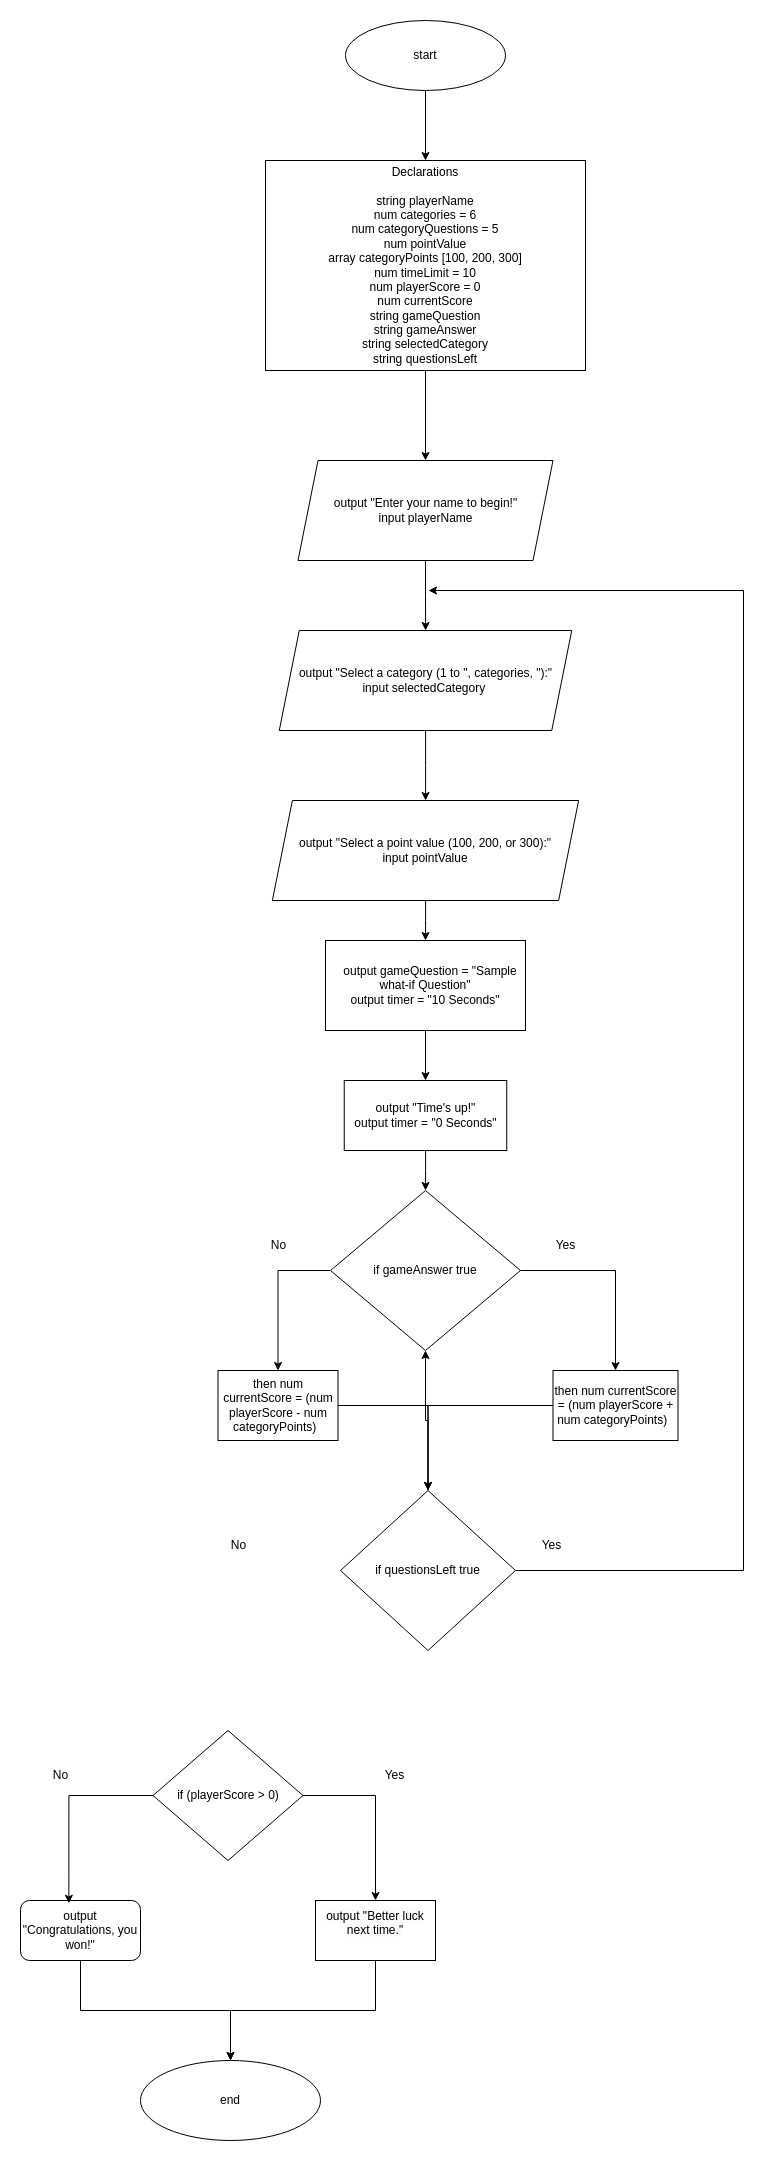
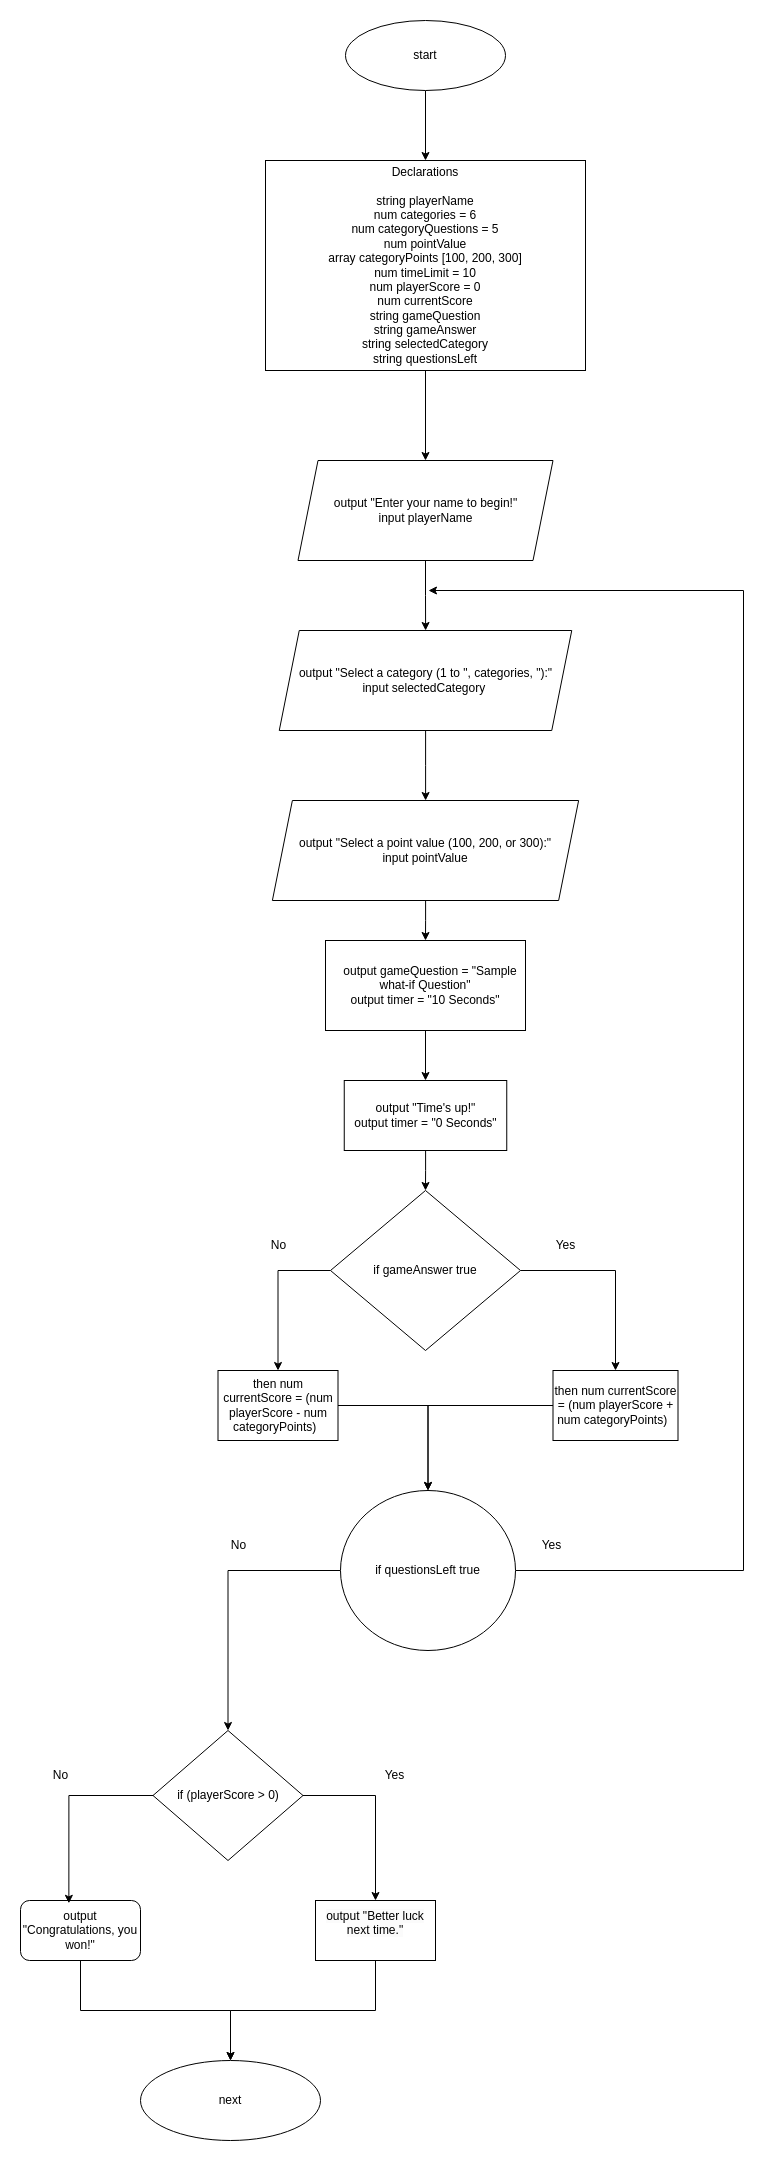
(426, 1389) -> (228, 1591)
(428, 1571) -> (428, 1571)
(231, 2101) -> (231, 2101)
